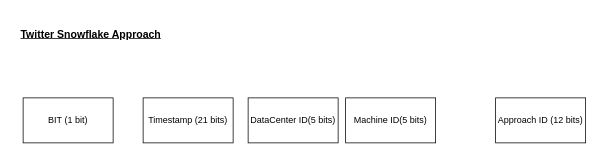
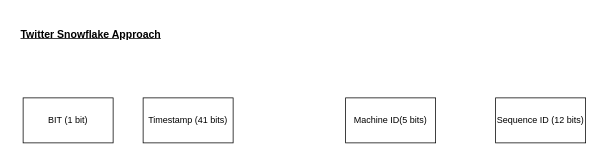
(188, 120) -> (188, 120)
(293, 120) -> none
(540, 120) -> (540, 120)
